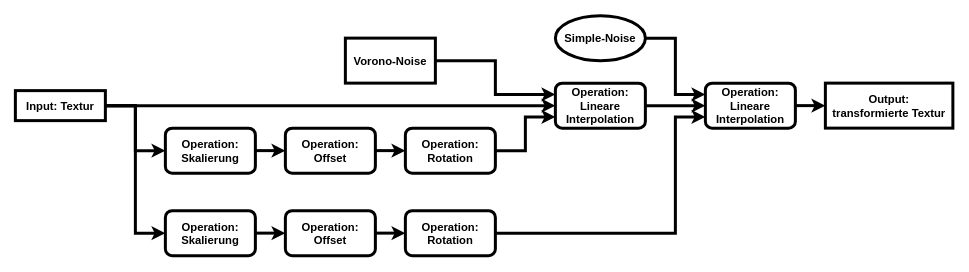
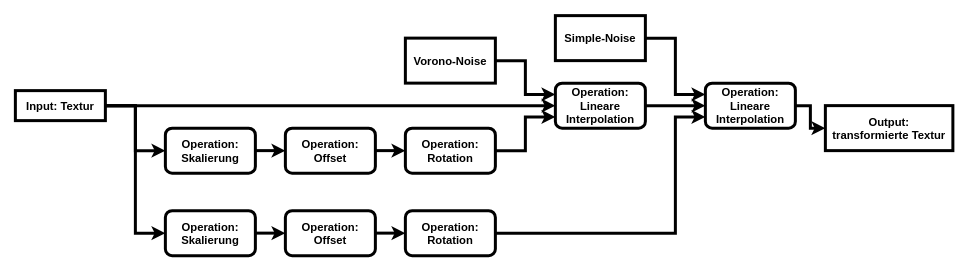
(600, 38) -> (600, 38)
(390, 60) -> (450, 60)
(889, 105) -> (889, 128)
